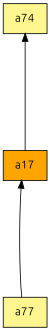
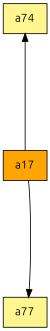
(20, 243) -> (31, 235)
